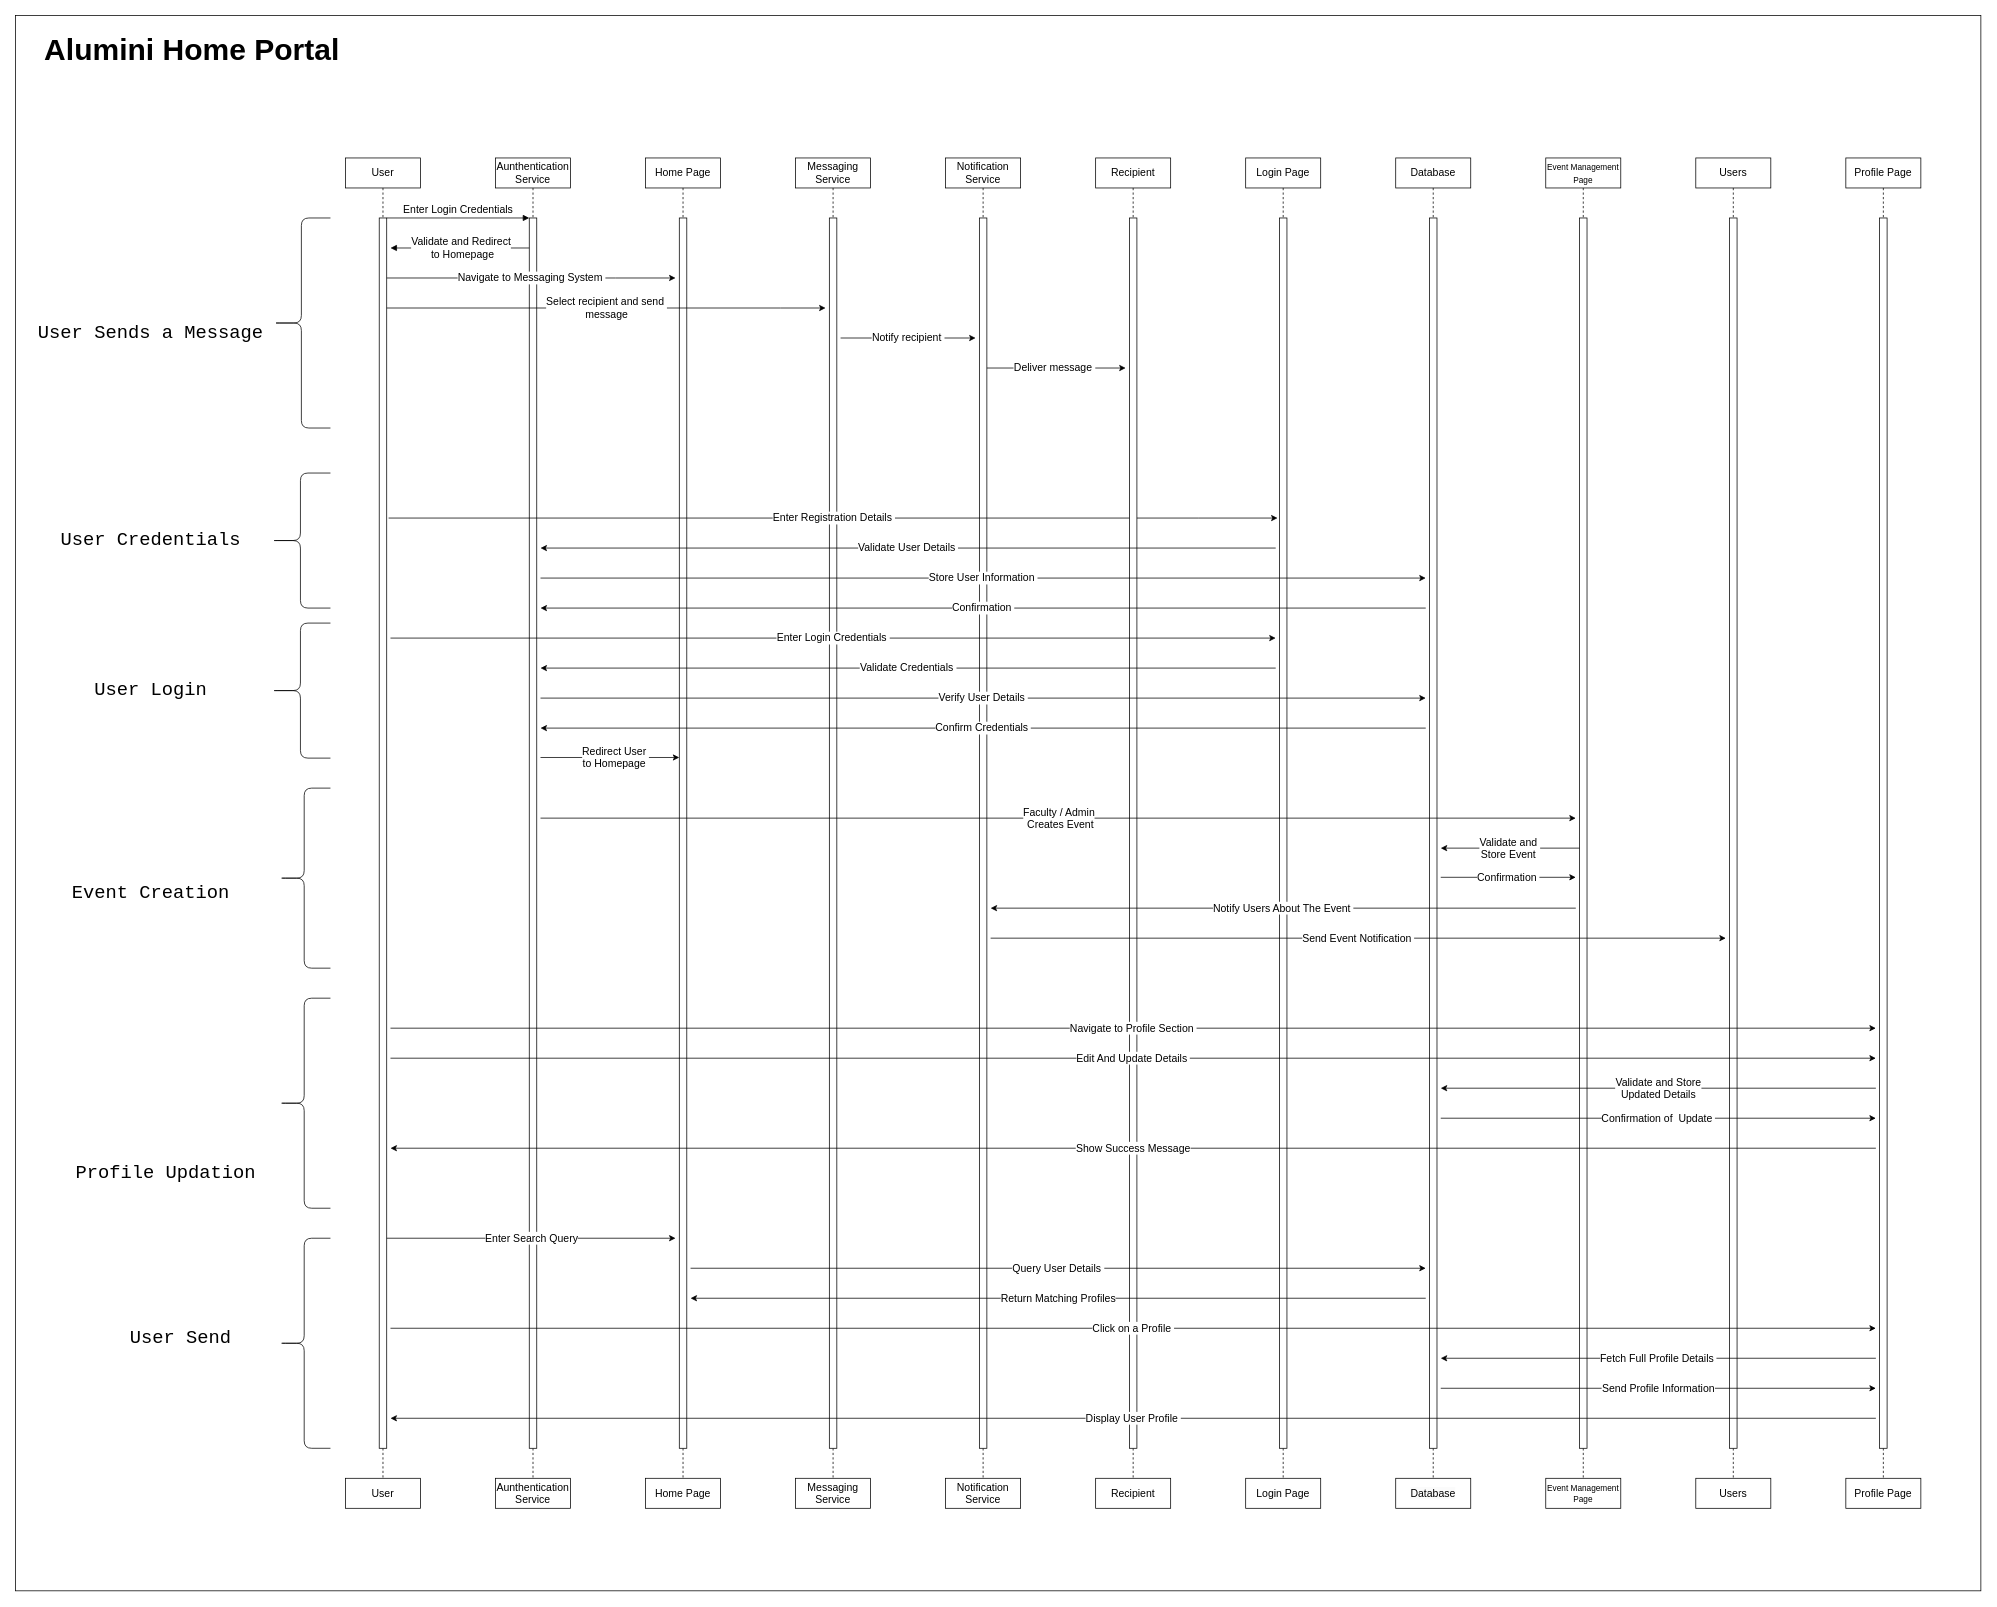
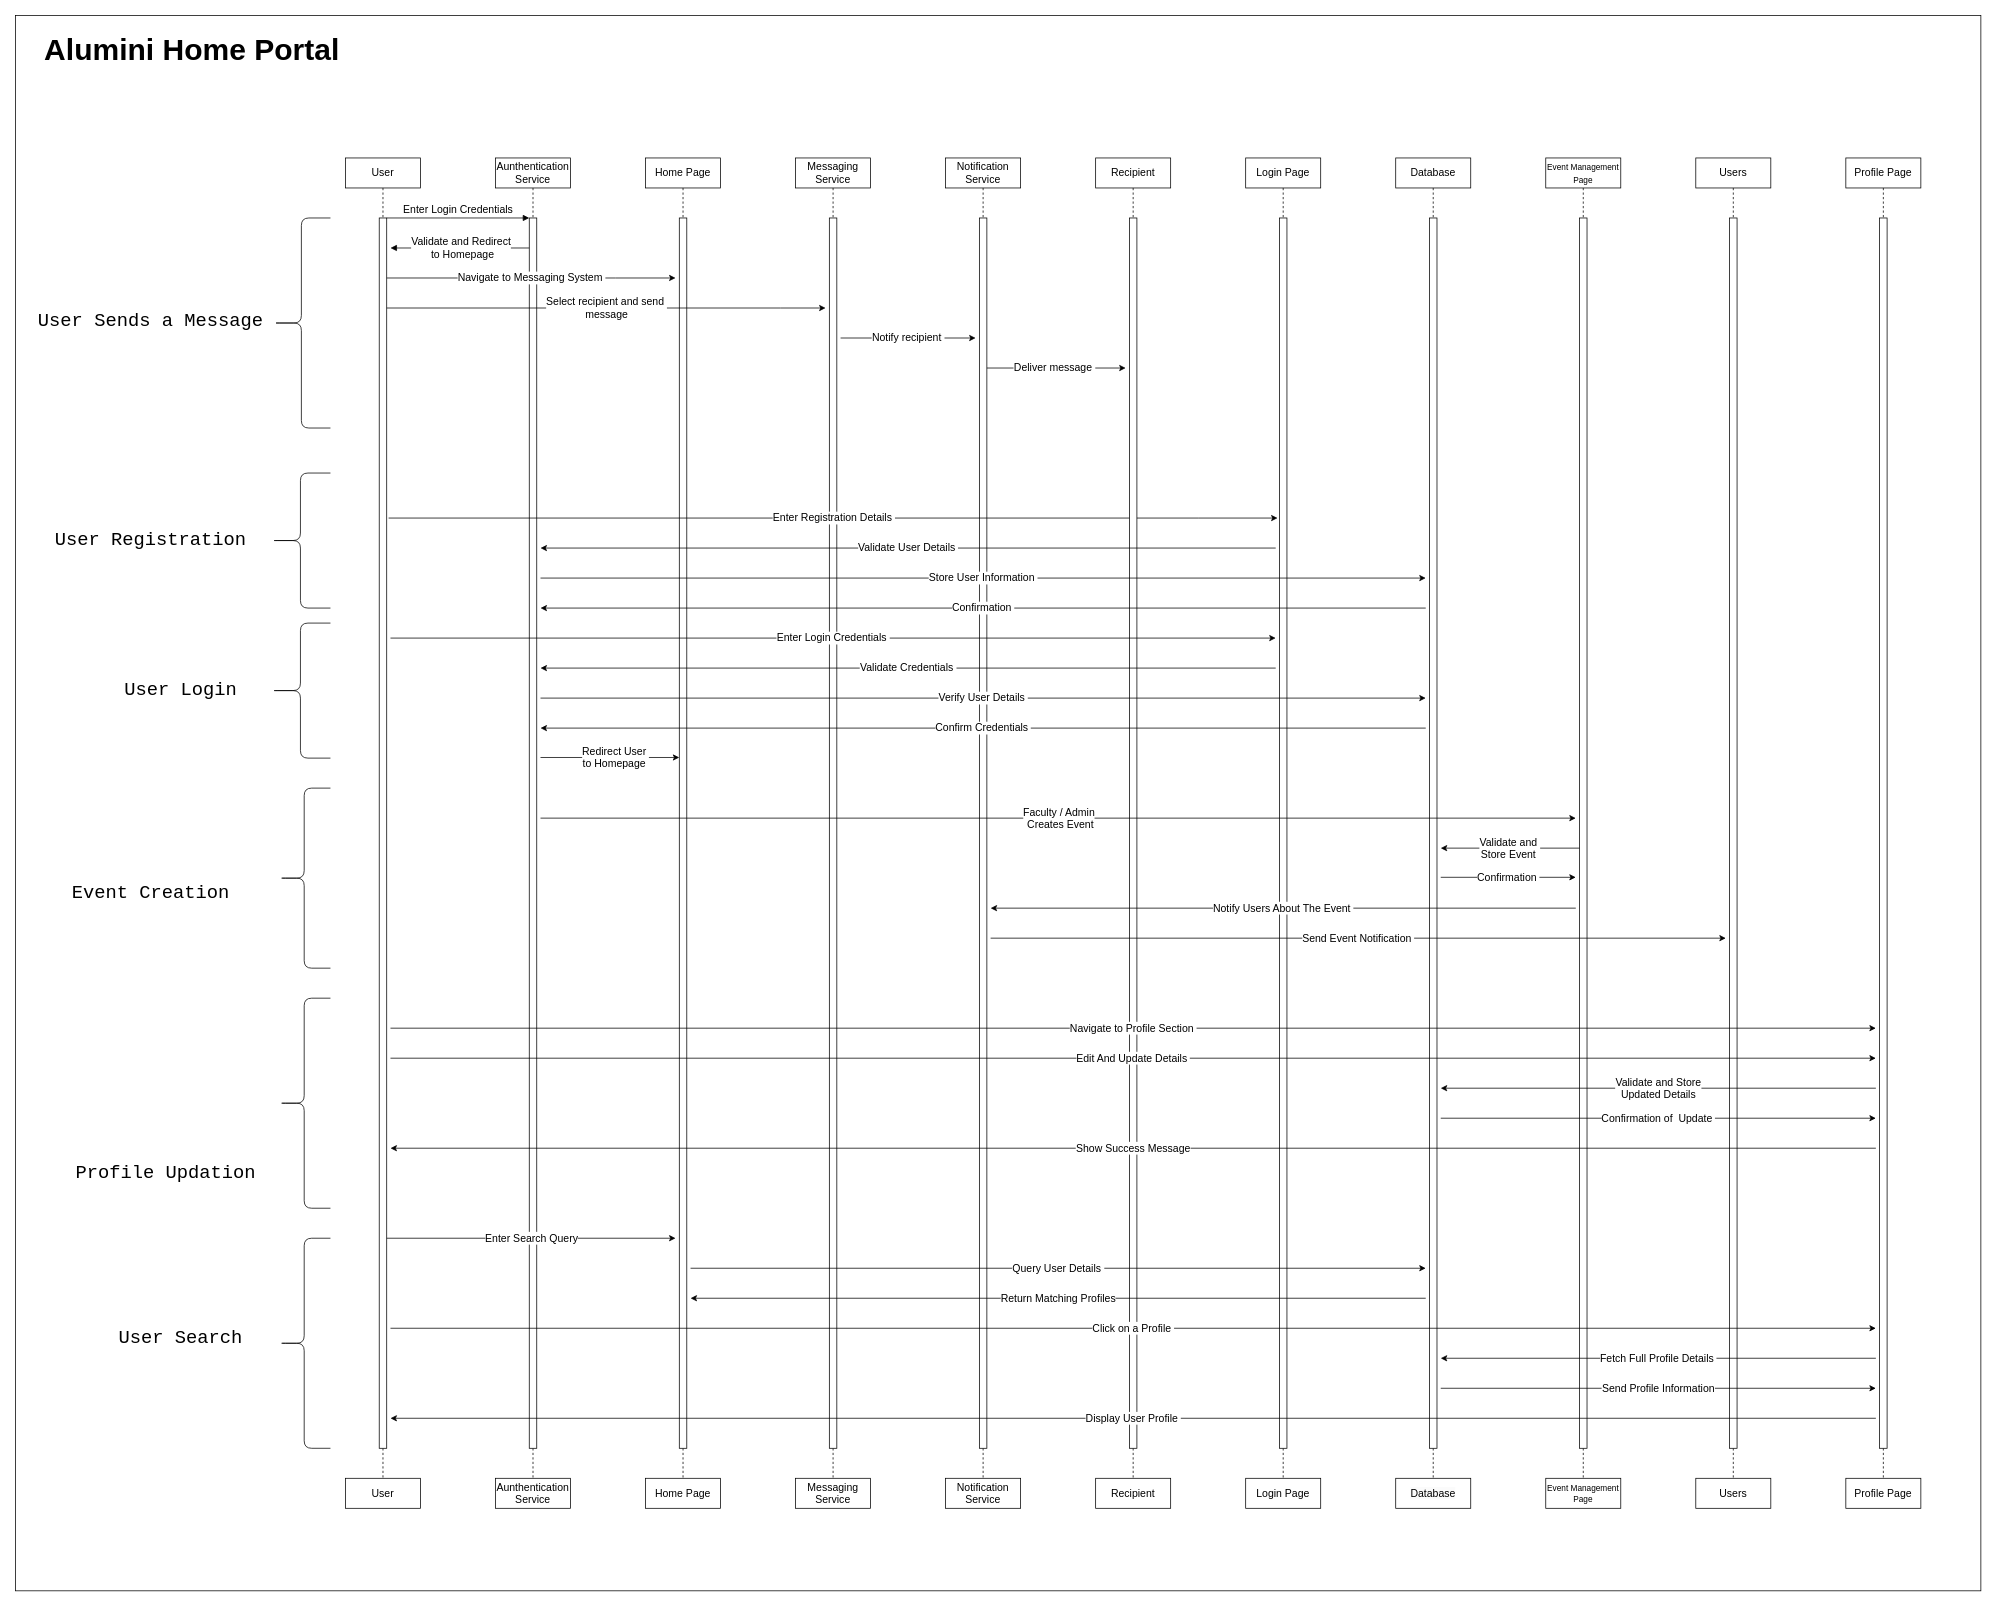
(150, 334) -> (150, 323)
(151, 540) -> (151, 540)
(150, 690) -> (180, 690)
(181, 1338) -> (181, 1338)
